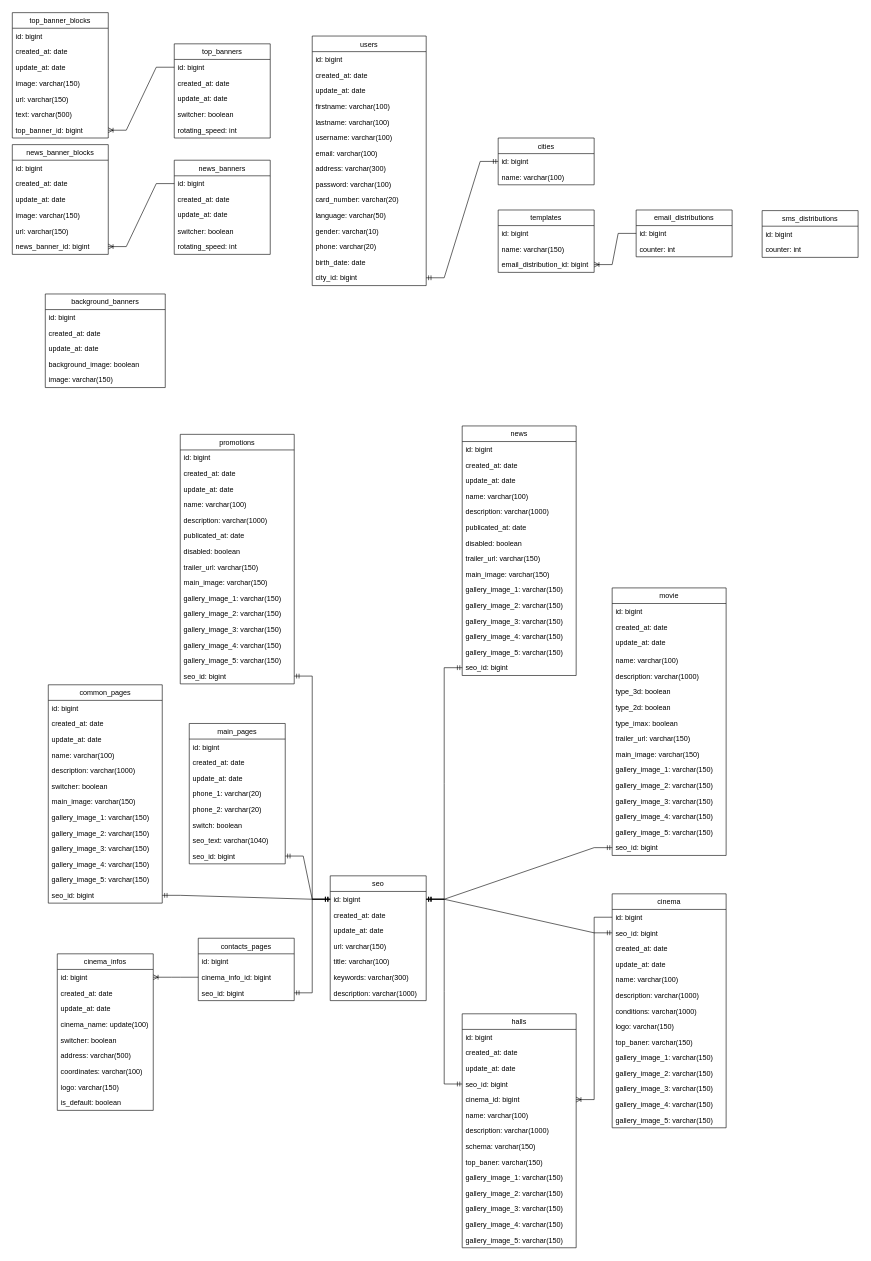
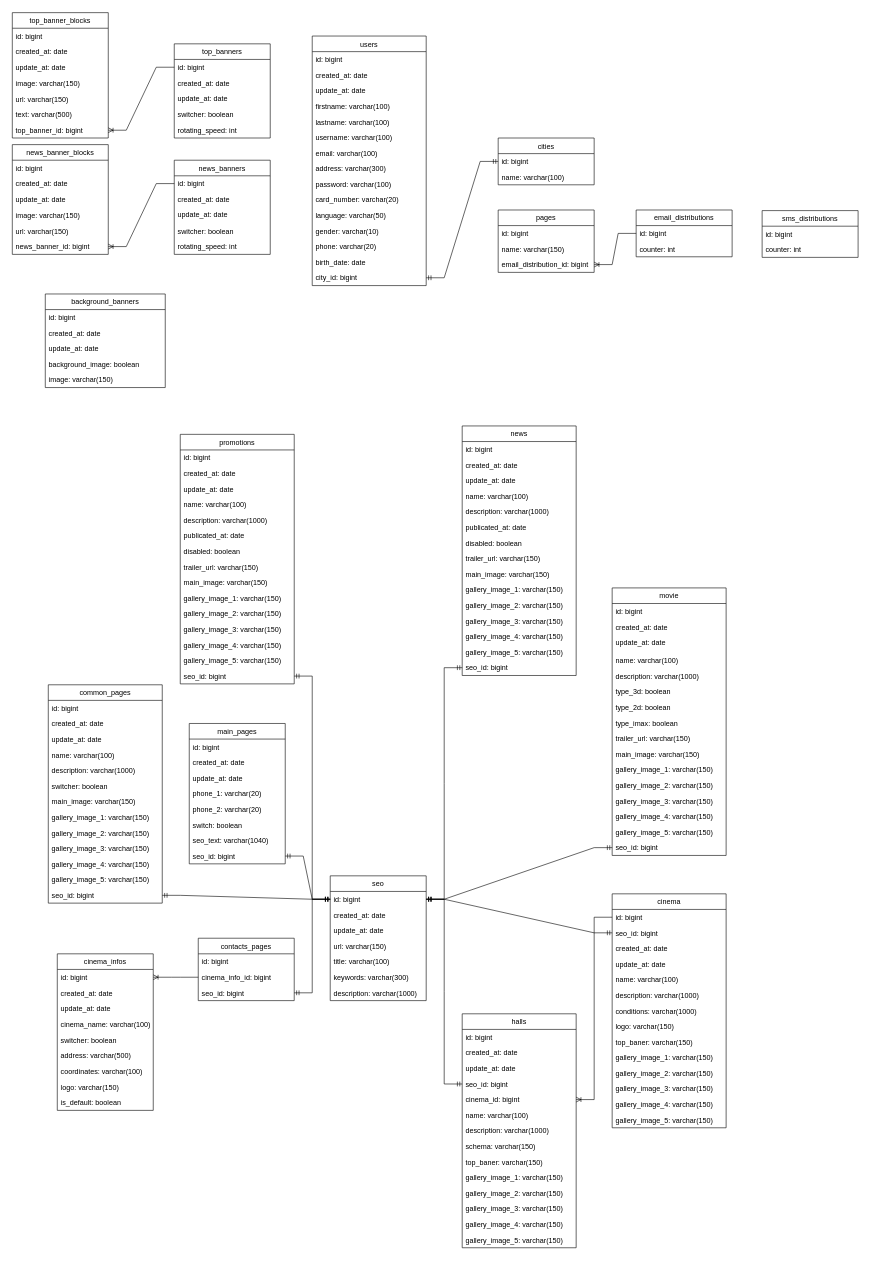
(546, 218) -> (546, 218)
(106, 1025) -> (108, 1025)
